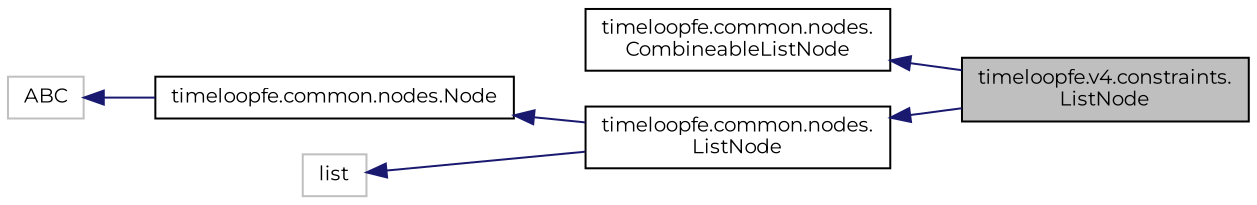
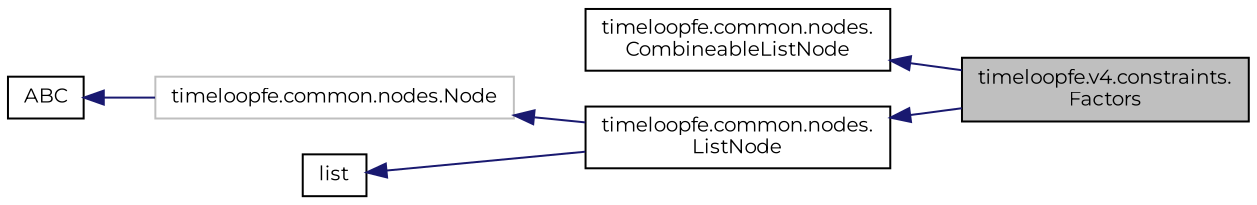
(1105, 90) -> (1105, 90)
(46, 98) -> (46, 98)
(335, 98) -> (335, 98)
(335, 175) -> (335, 175)
